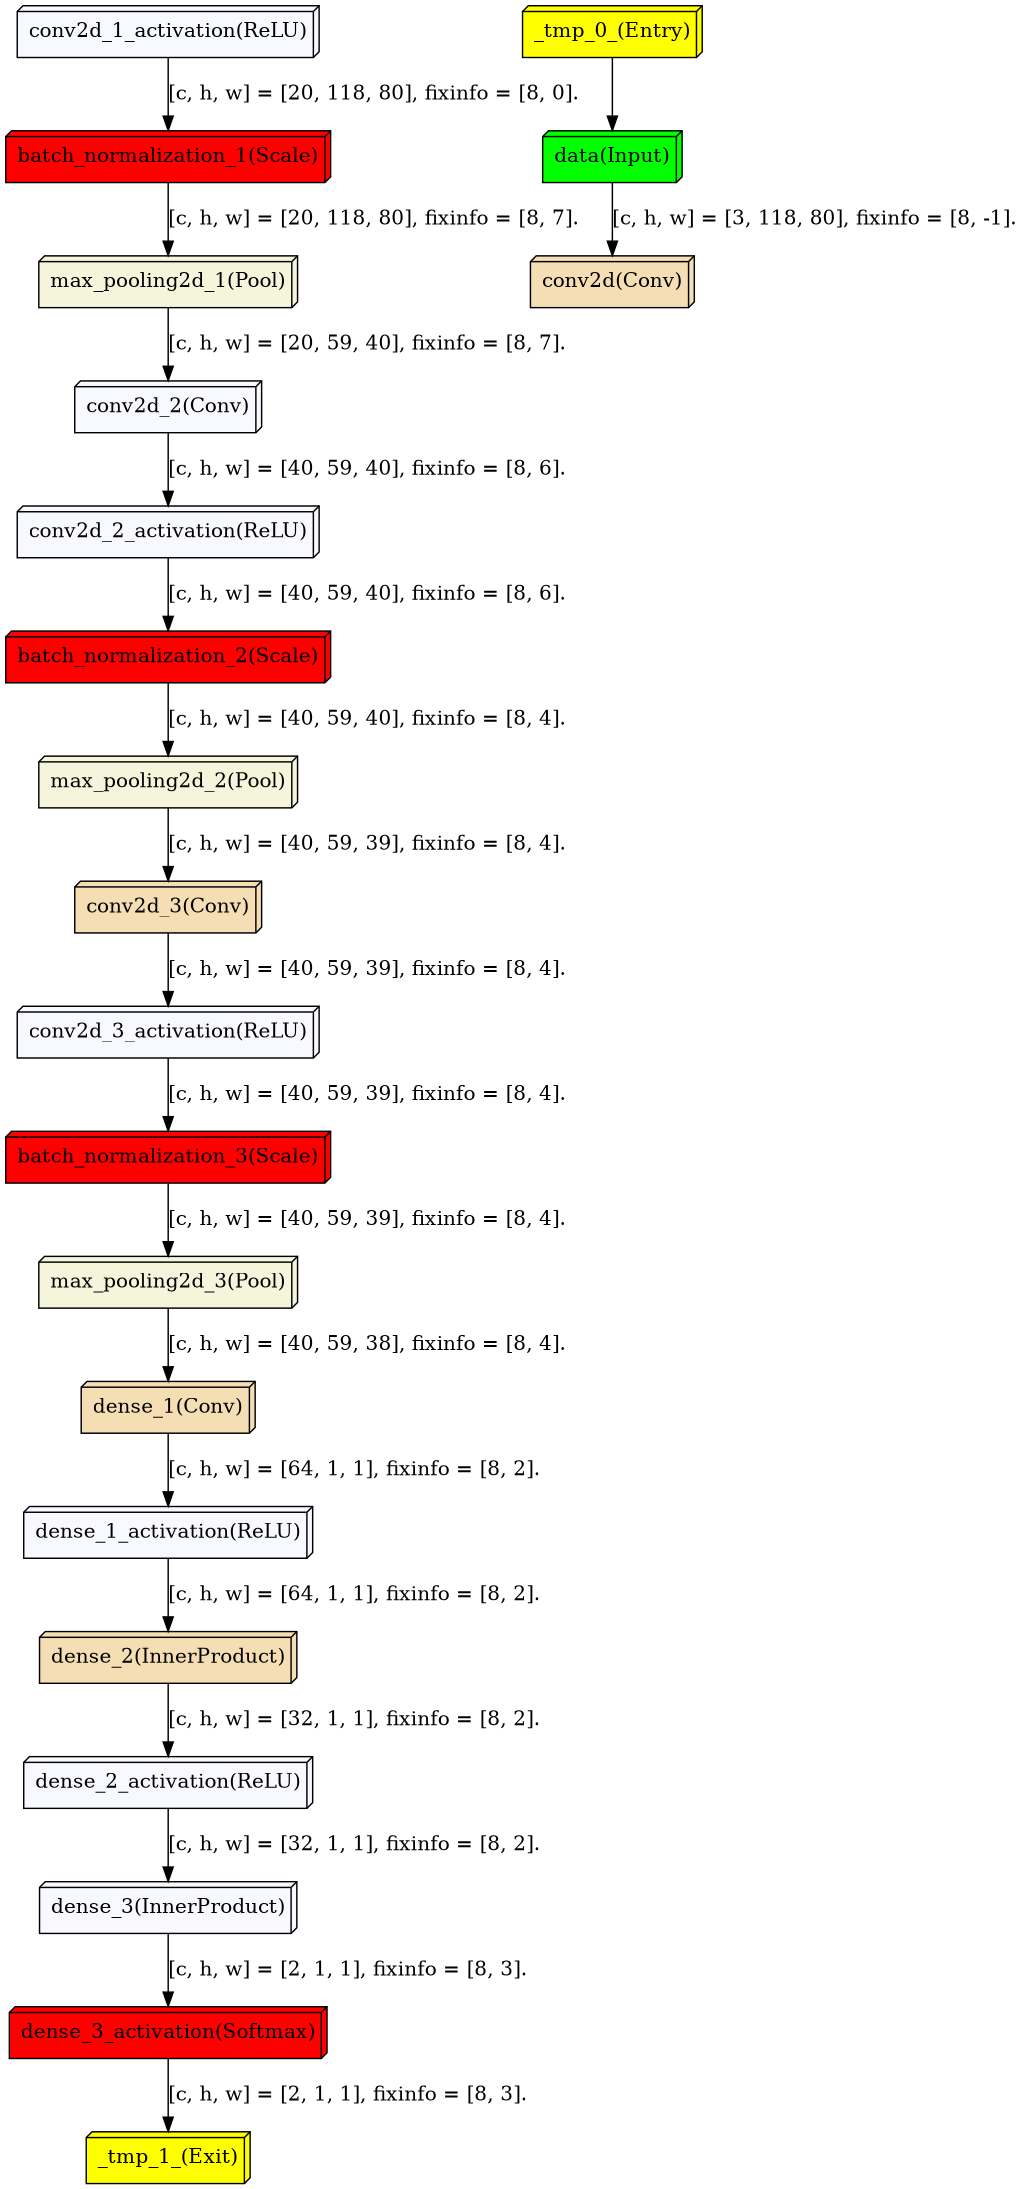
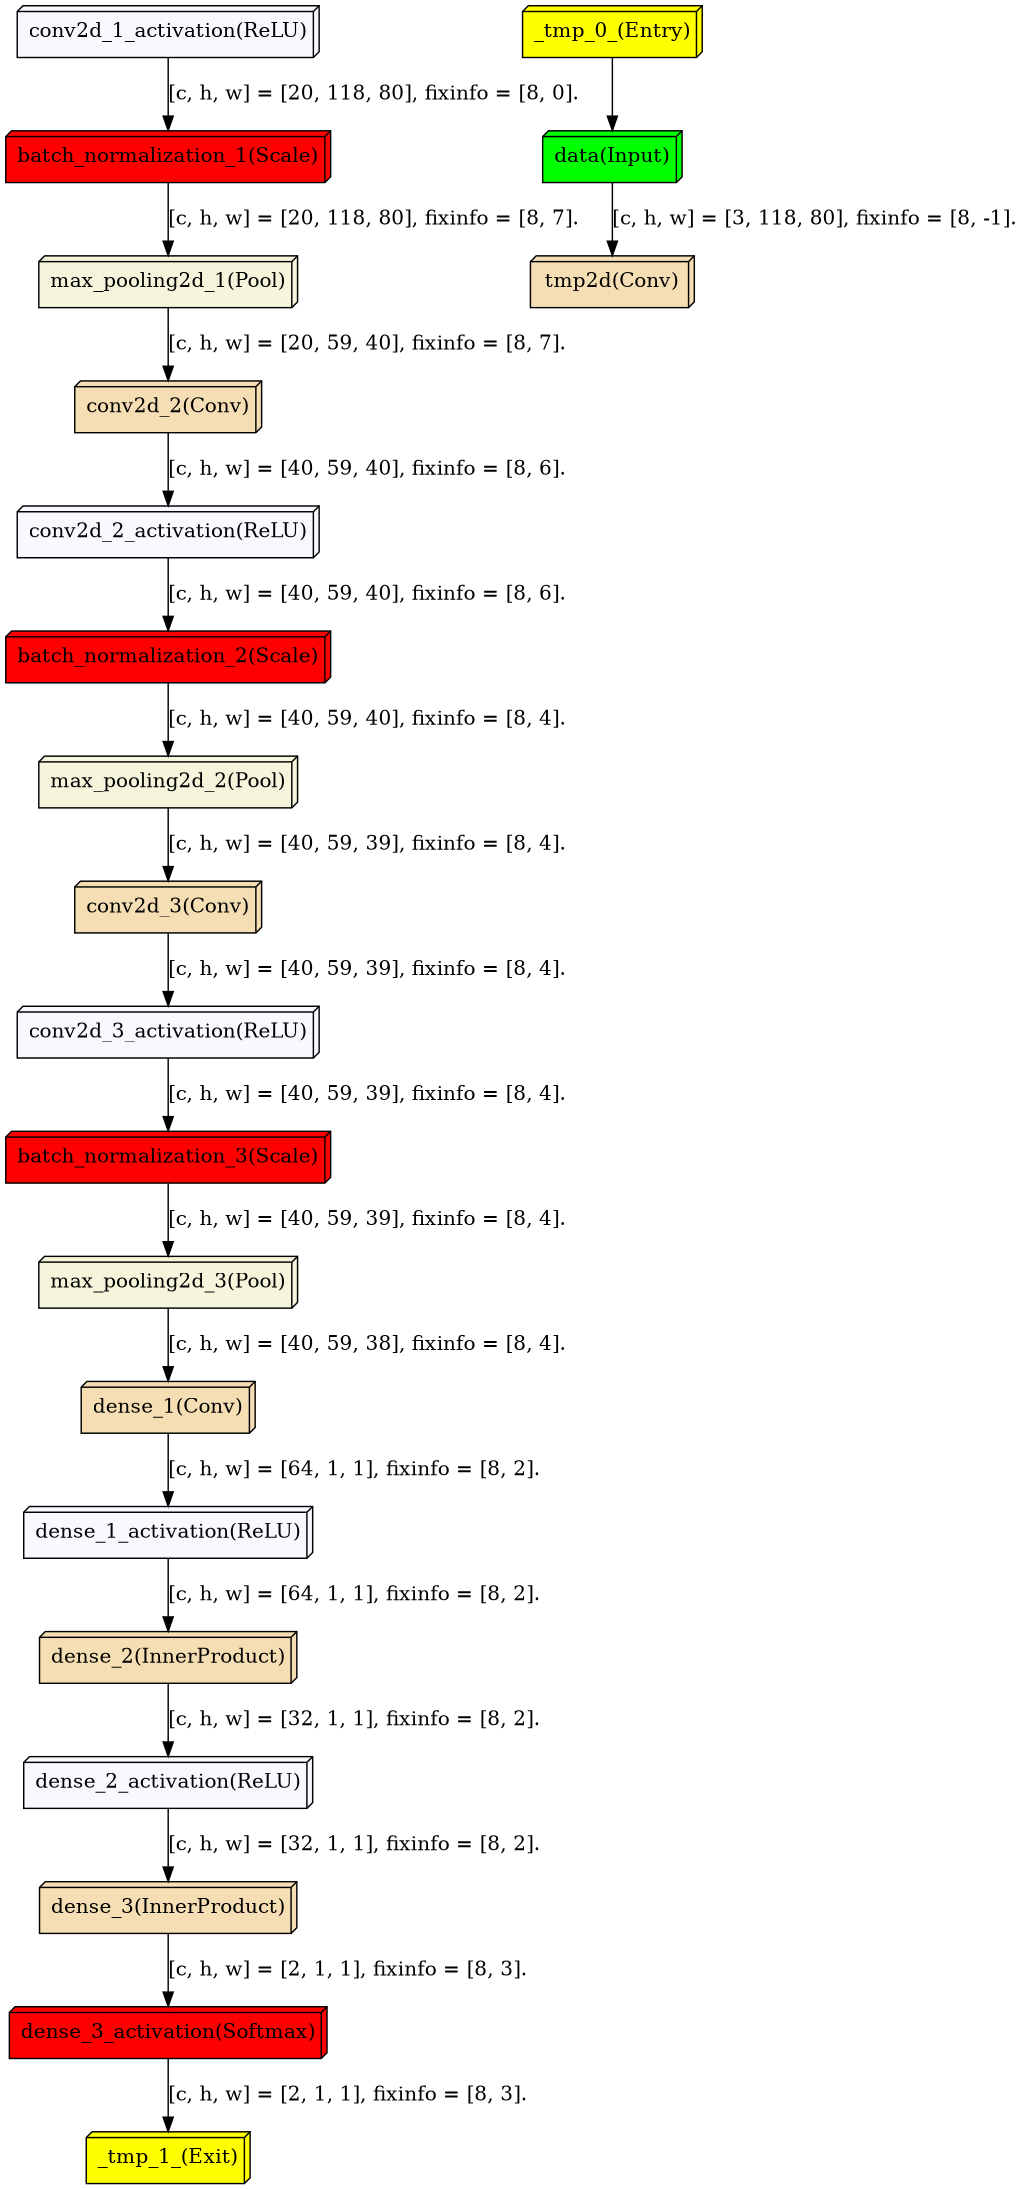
(612, 282) -> (612, 282)
(168, 407) -> (168, 407)
(168, 1908) -> (168, 1908)
